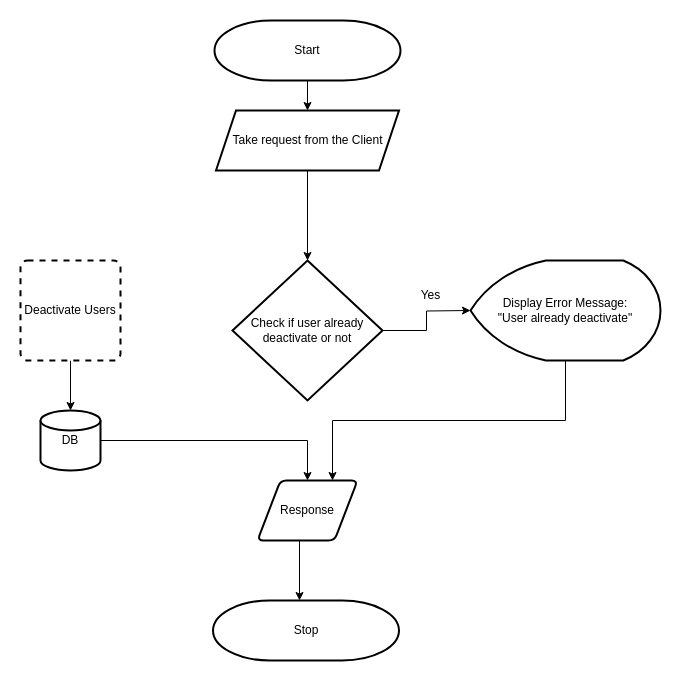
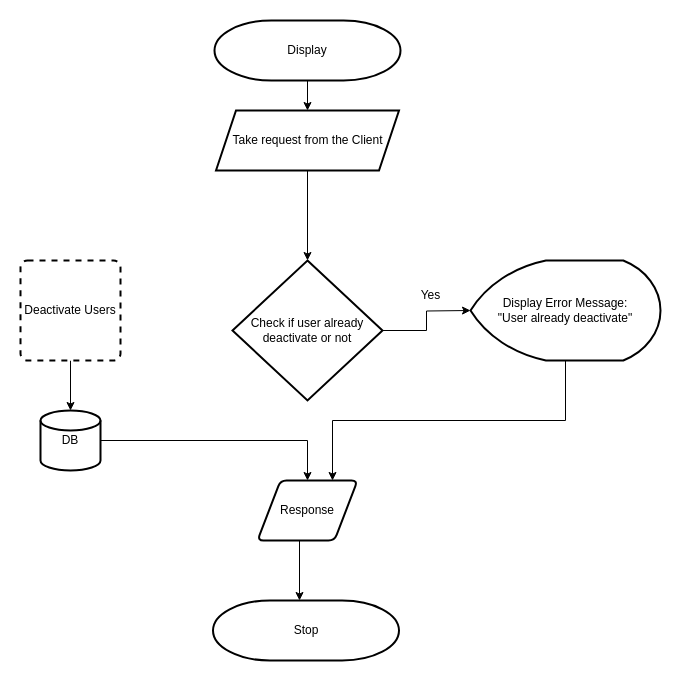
(308, 51) -> (308, 51)
